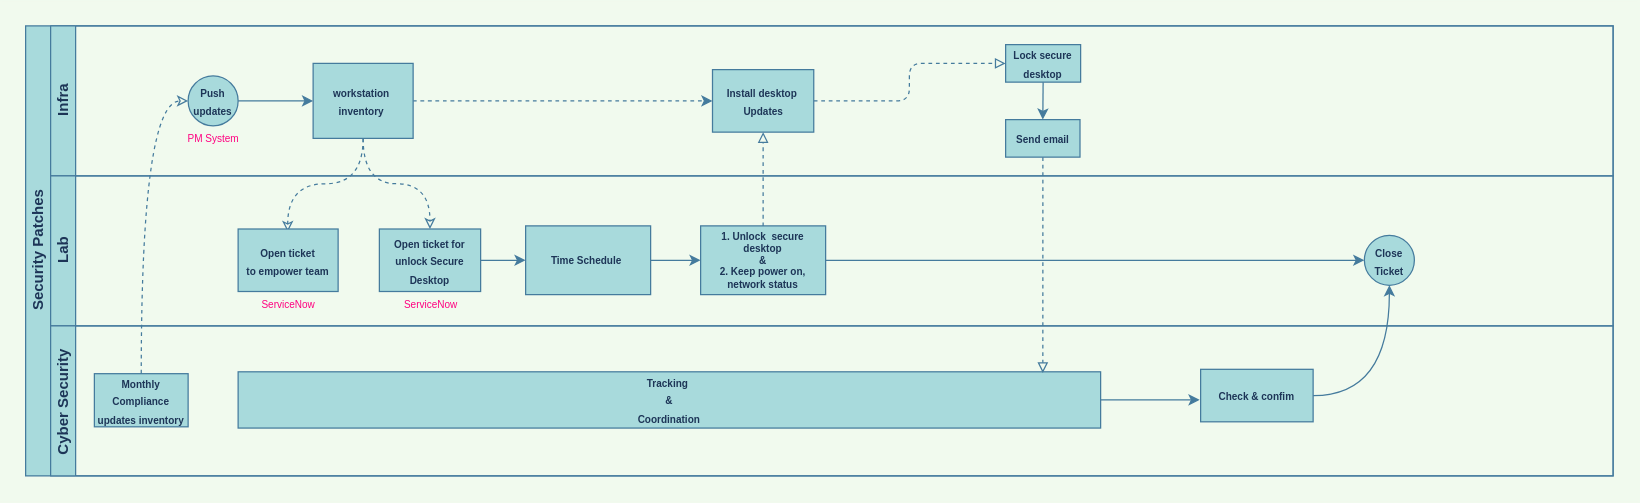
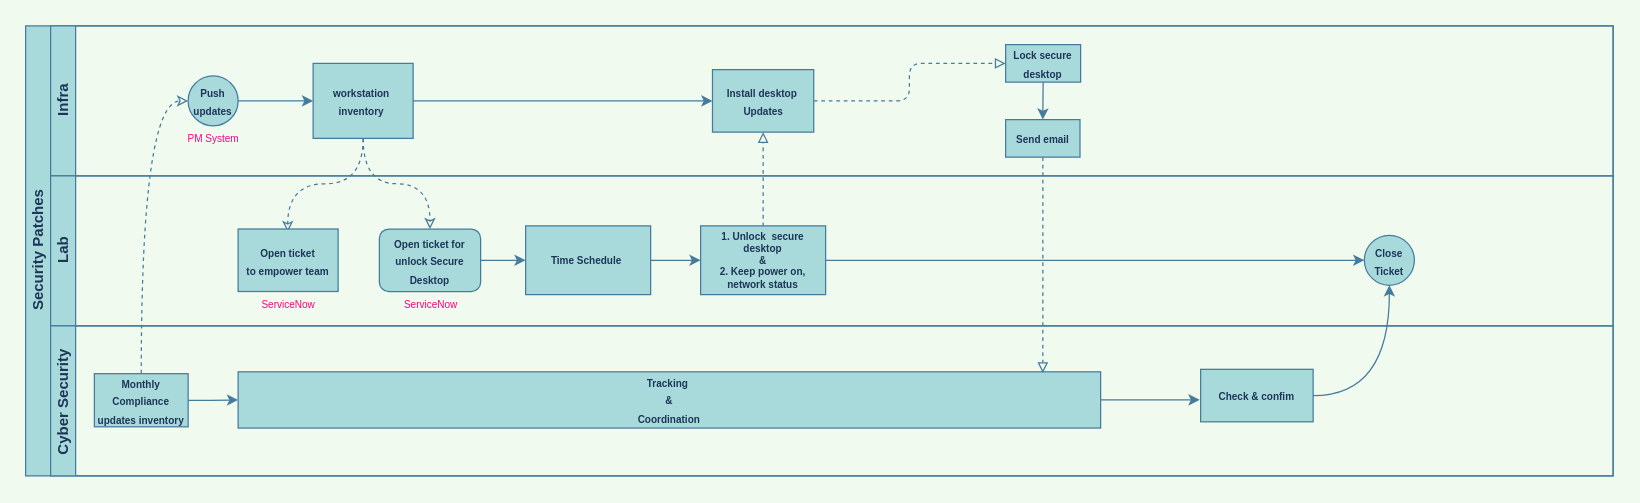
(560, 101) -> (560, 101)
(430, 260) -> (430, 260)
none -> (209, 400)
